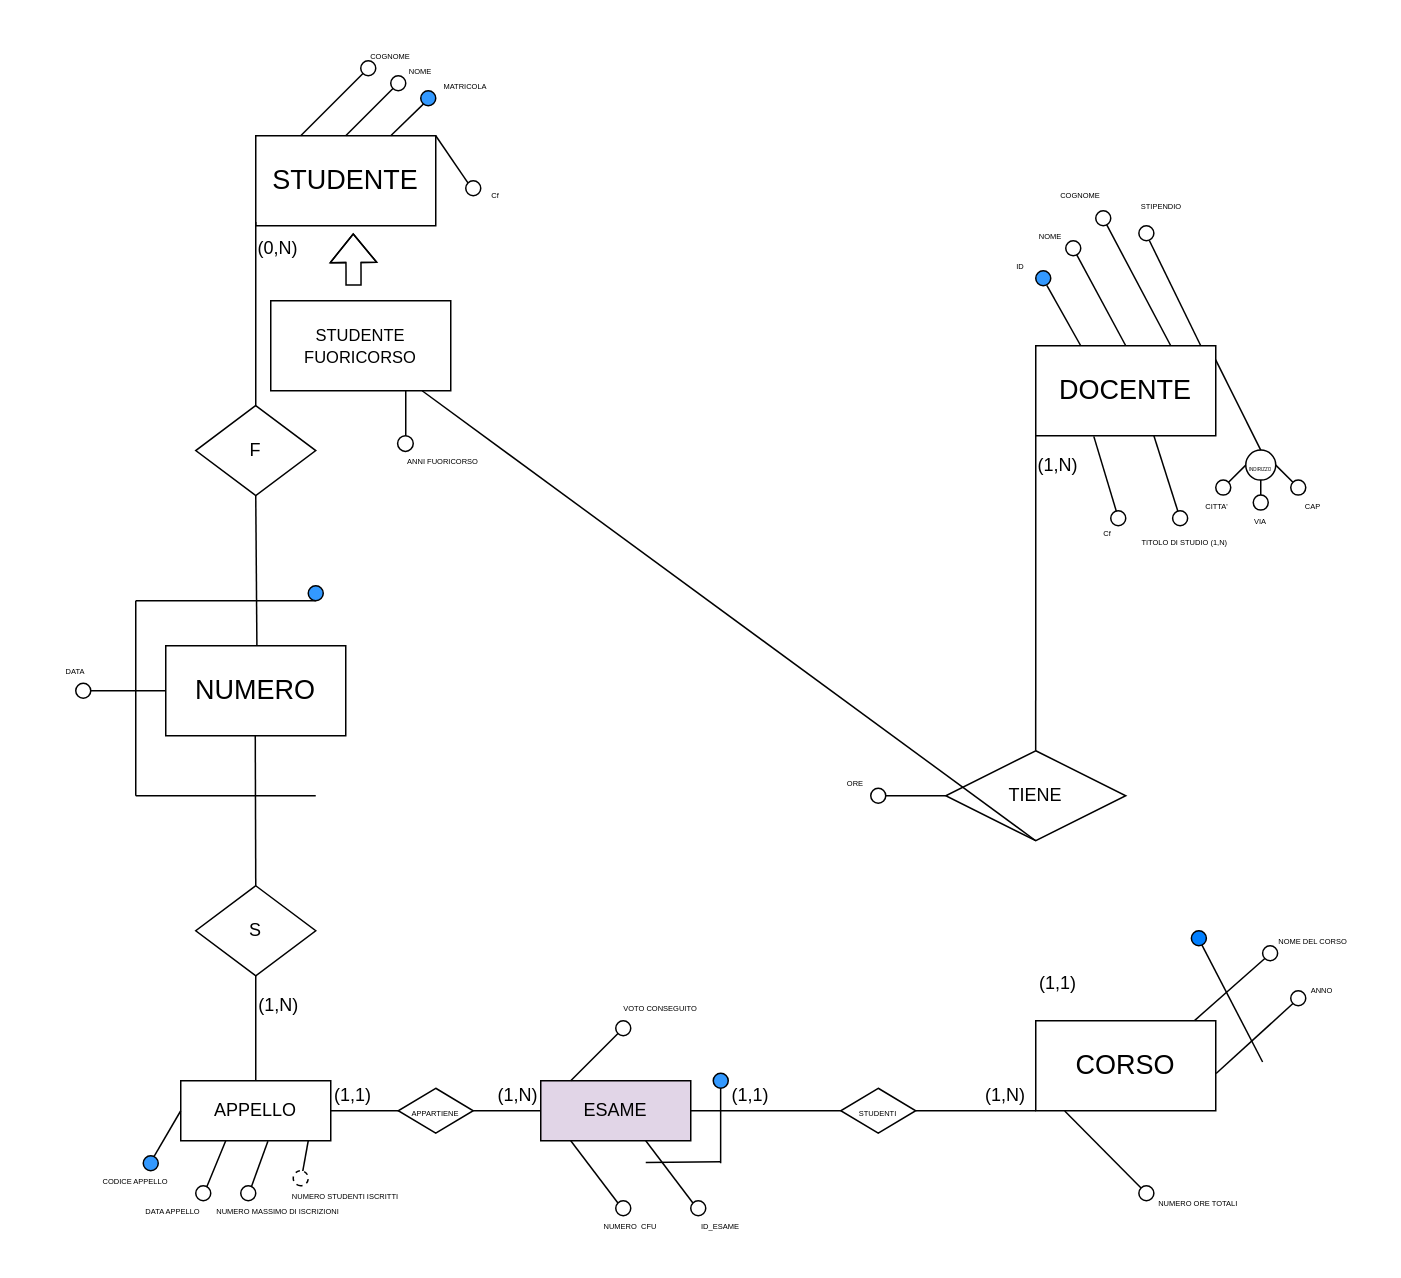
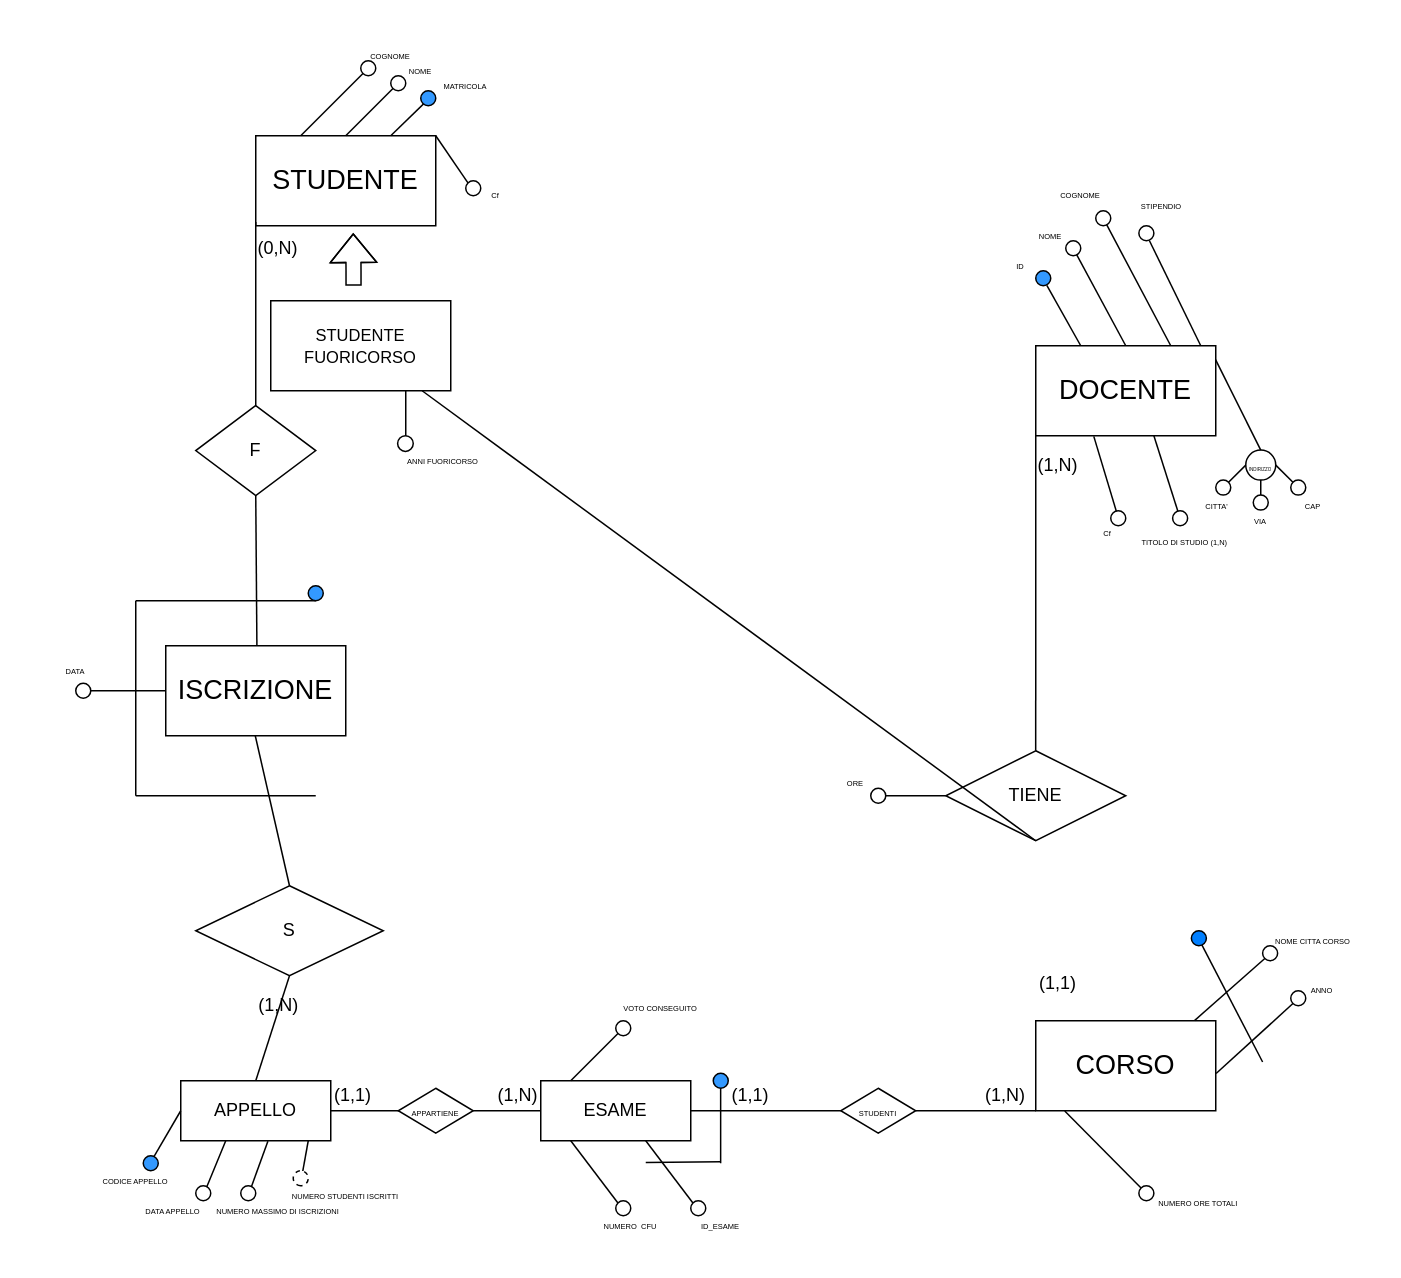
(256, 691) -> (256, 691)
(256, 931) -> (290, 931)
(1313, 938) -> (1313, 938)
(616, 1111) -> (616, 1111)
